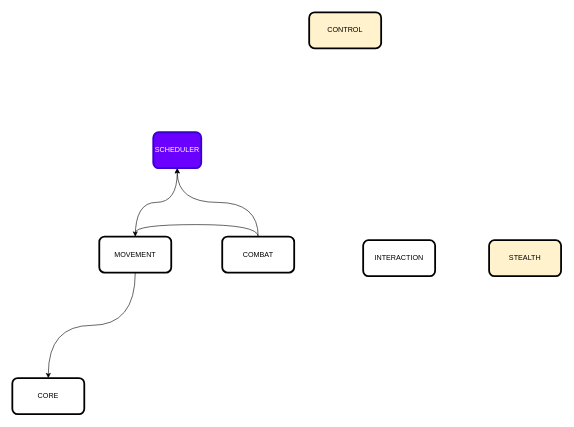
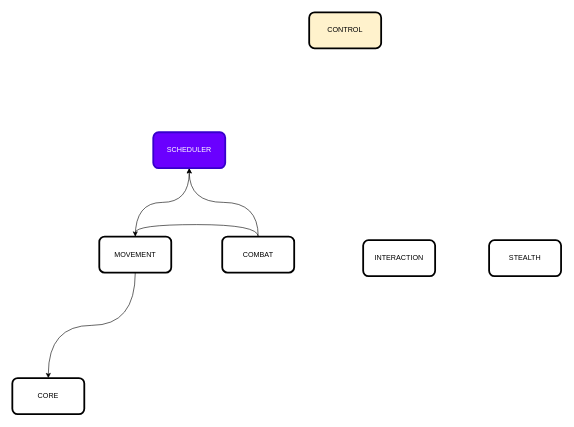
(177, 150) -> (189, 150)
(525, 258) -> (525, 258)
